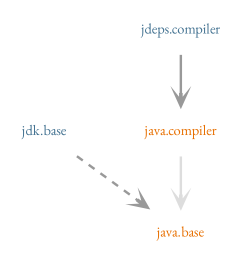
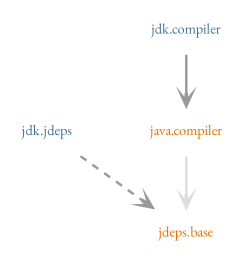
(181, 30) -> (186, 30)
(44, 131) -> (47, 131)
(181, 233) -> (186, 233)
